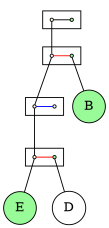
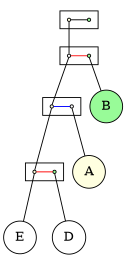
none -> (89, 172)
(20, 208) -> (20, 237)
